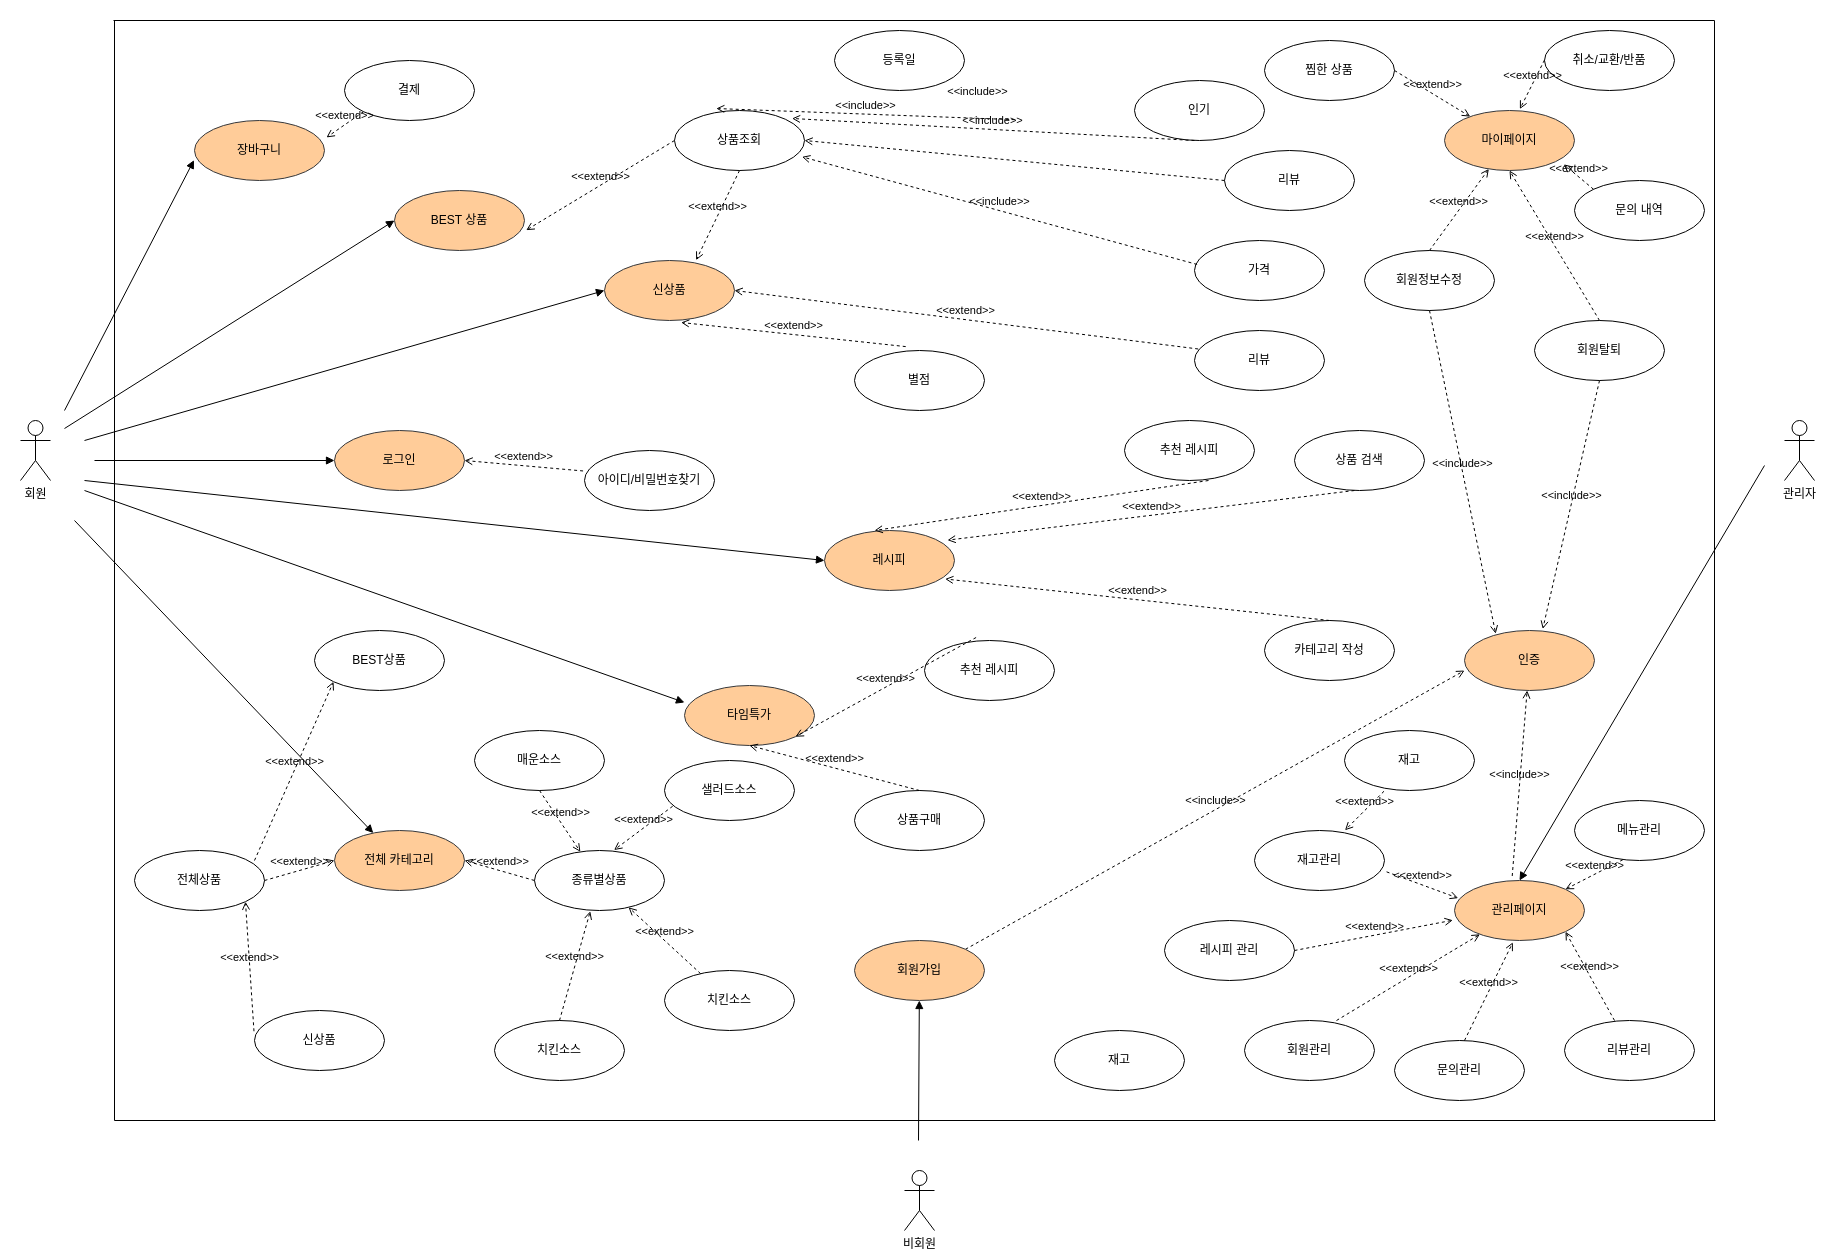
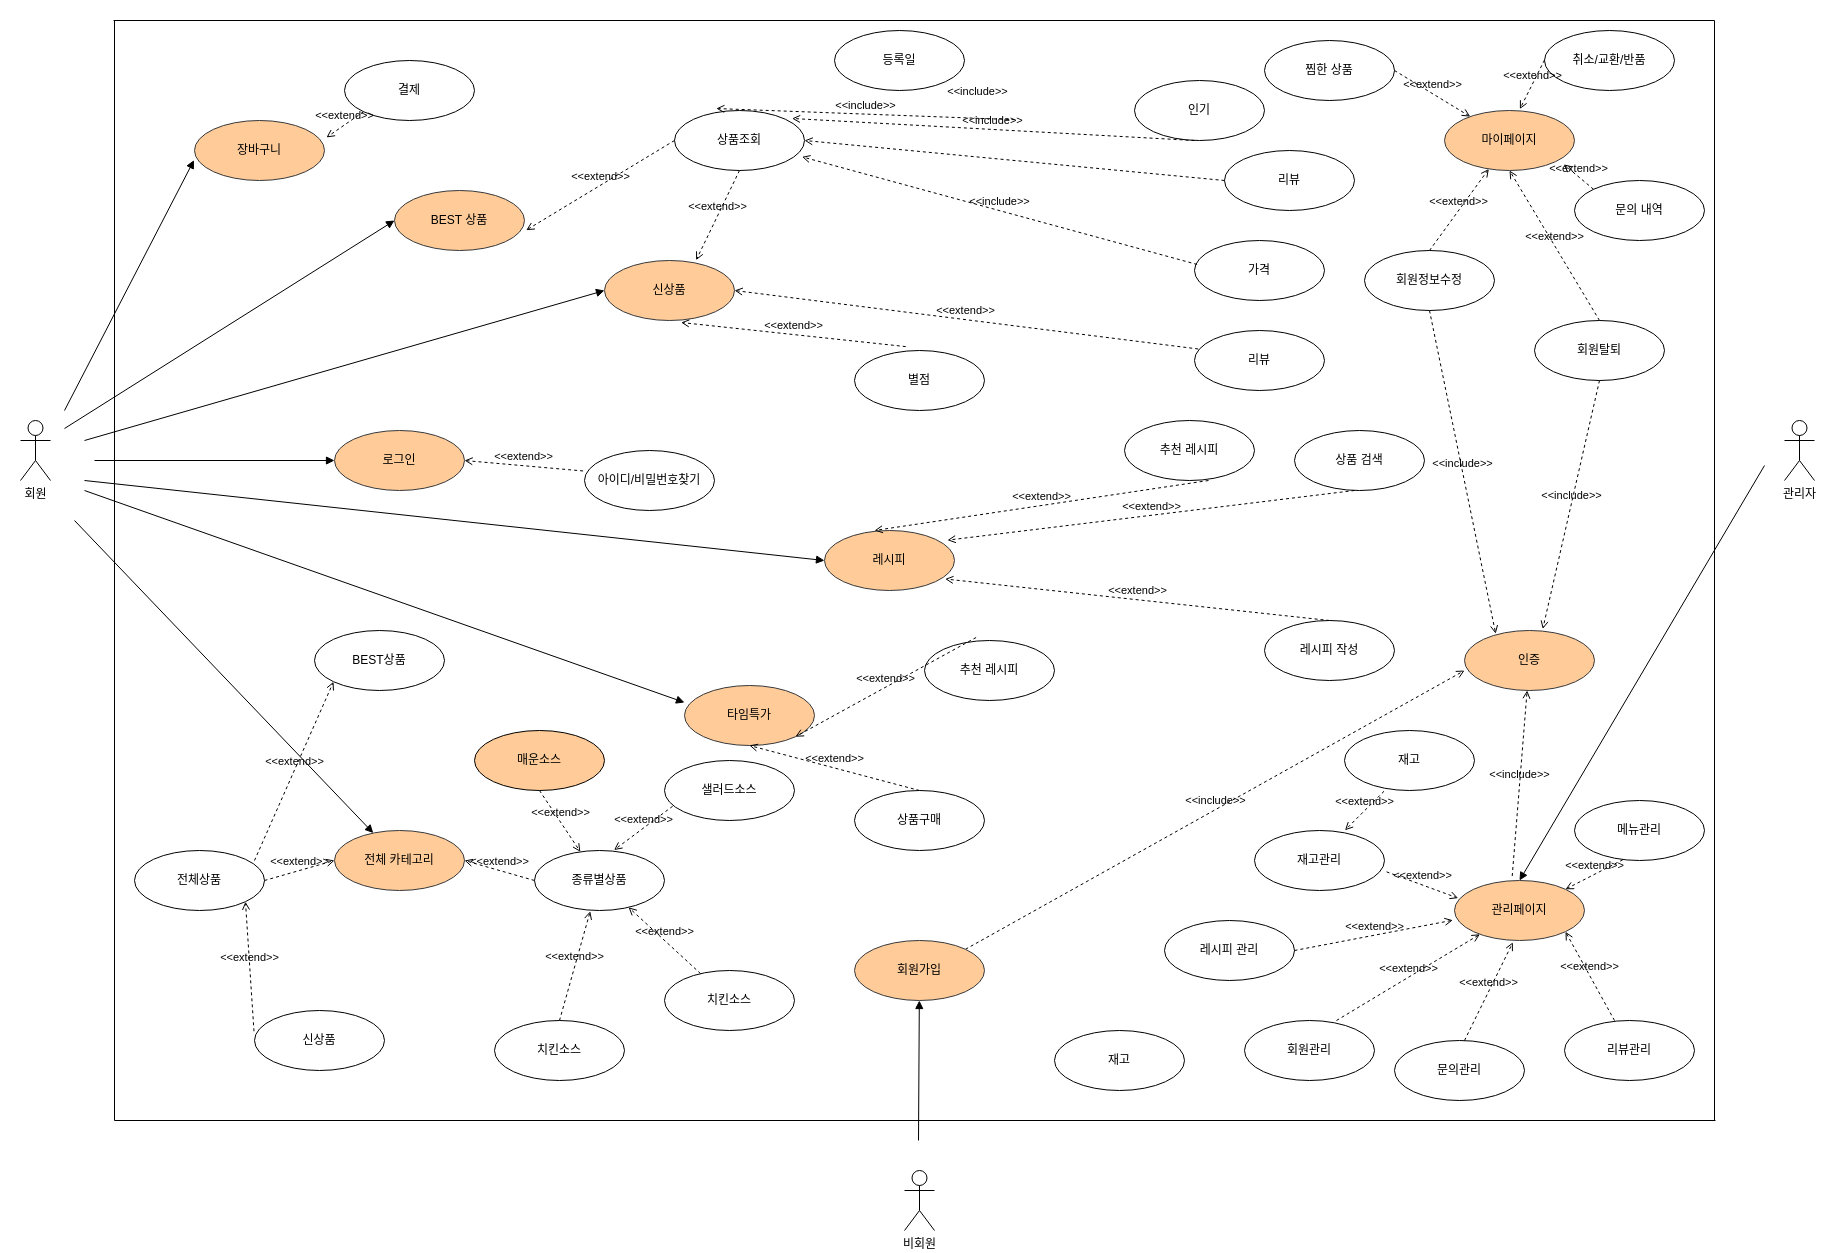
(1330, 651) -> (1330, 651)
(540, 761) -> (540, 761)
